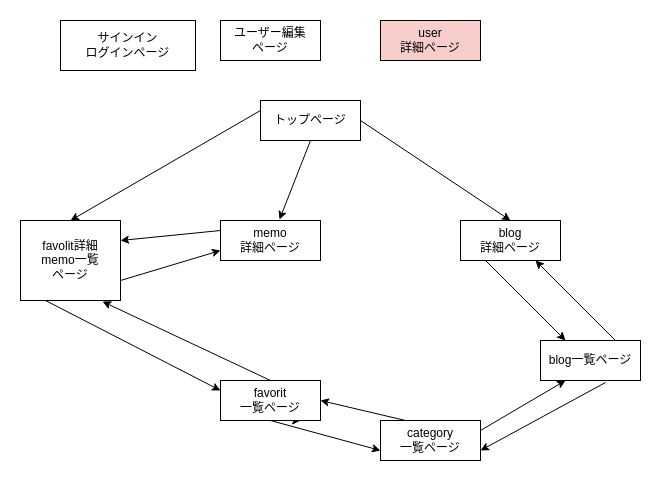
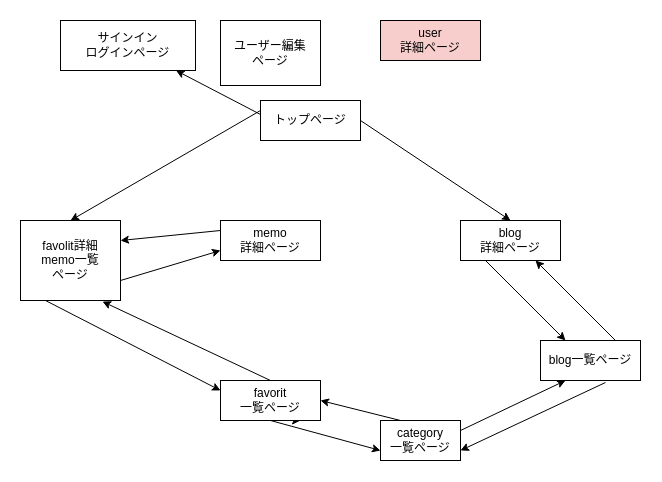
(271, 41) -> (271, 53)
(296, 177) -> (222, 94)
(431, 441) -> (421, 441)
